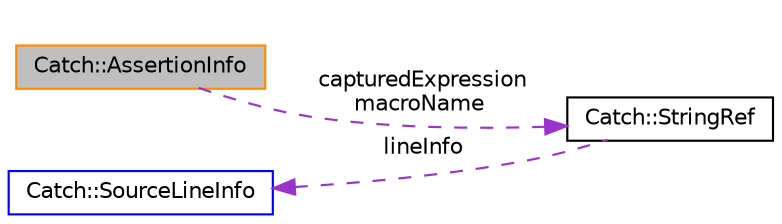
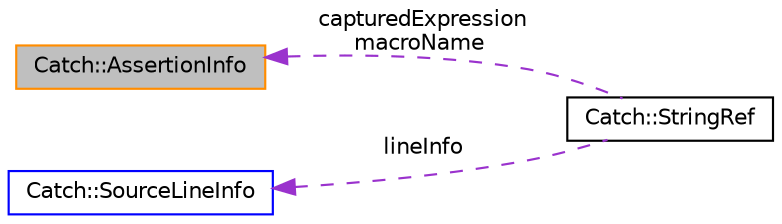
(370, 123) -> (457, 60)
